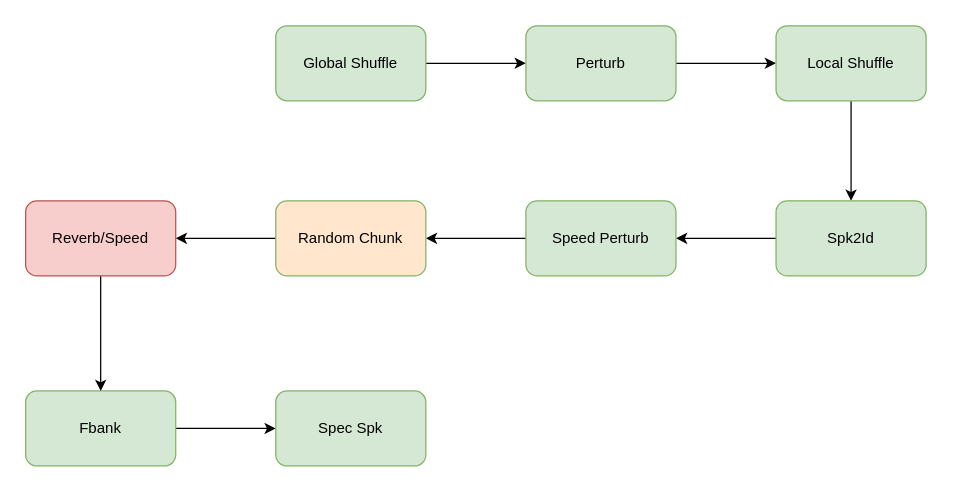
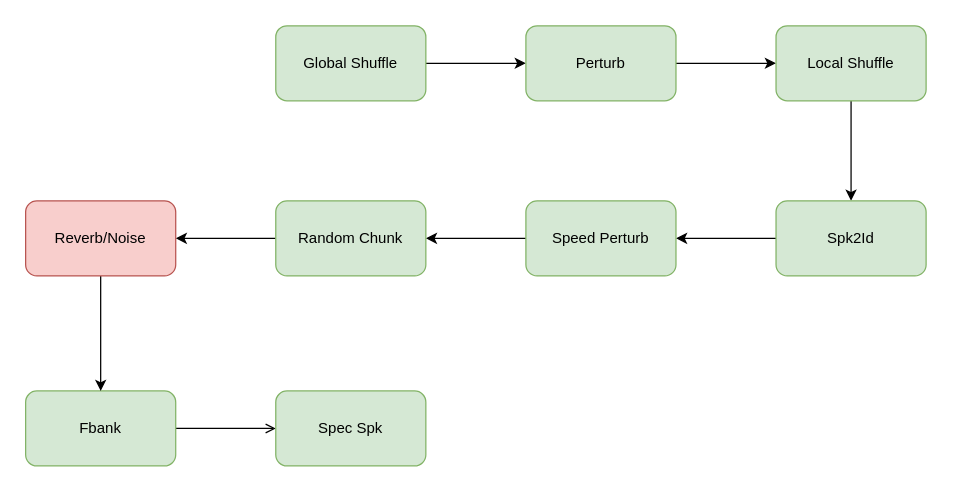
(101, 238) -> (101, 238)
(351, 238) -> (351, 238)
(266, 428) -> (268, 428)
